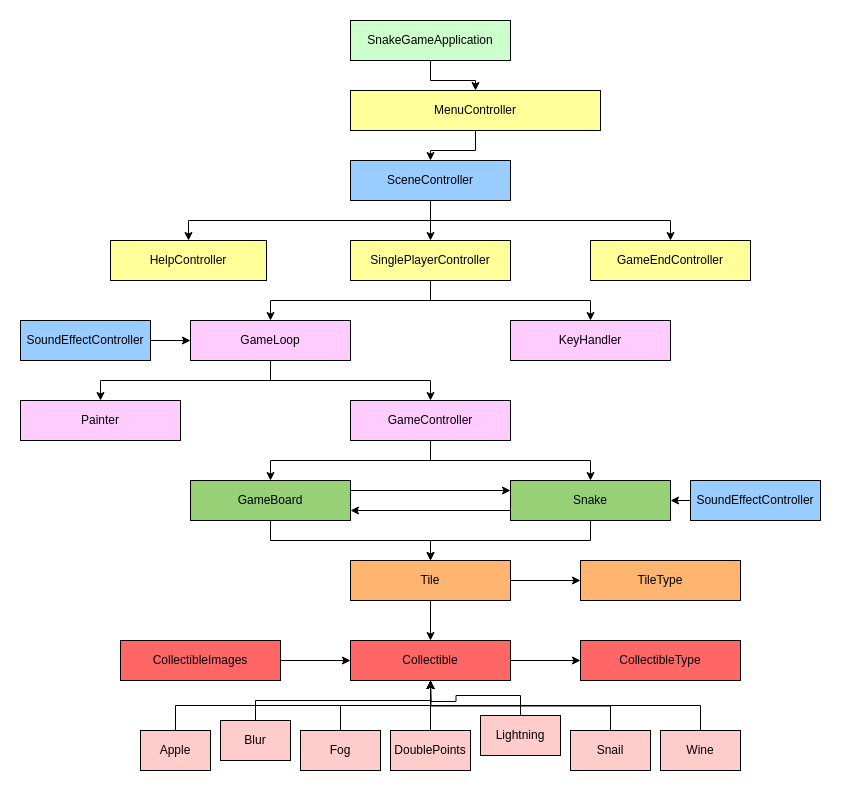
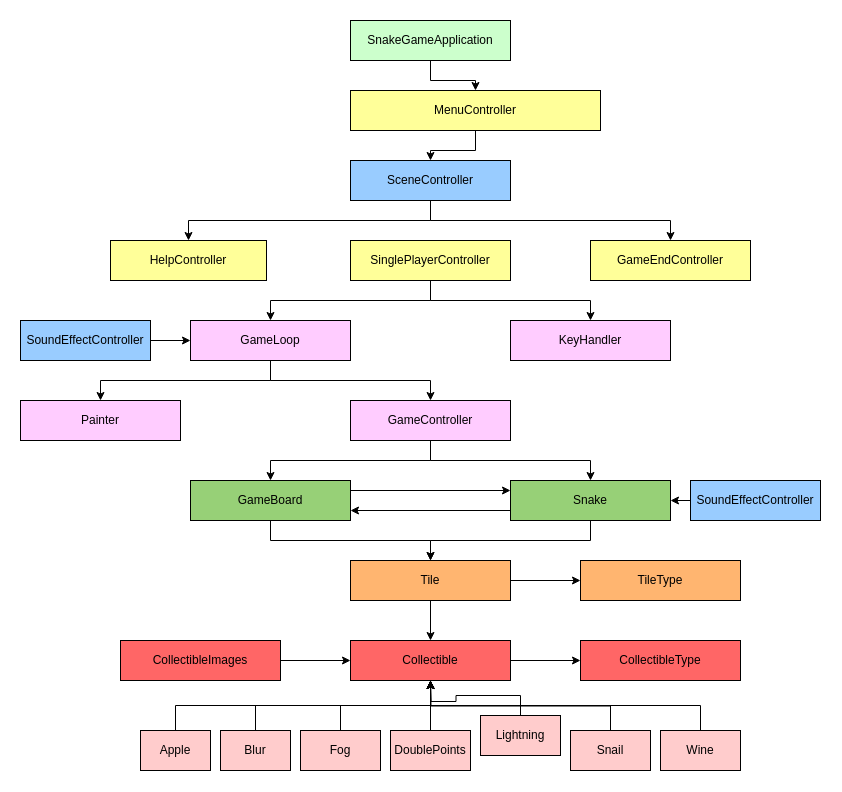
(431, 228) -> none
(256, 741) -> (256, 751)
